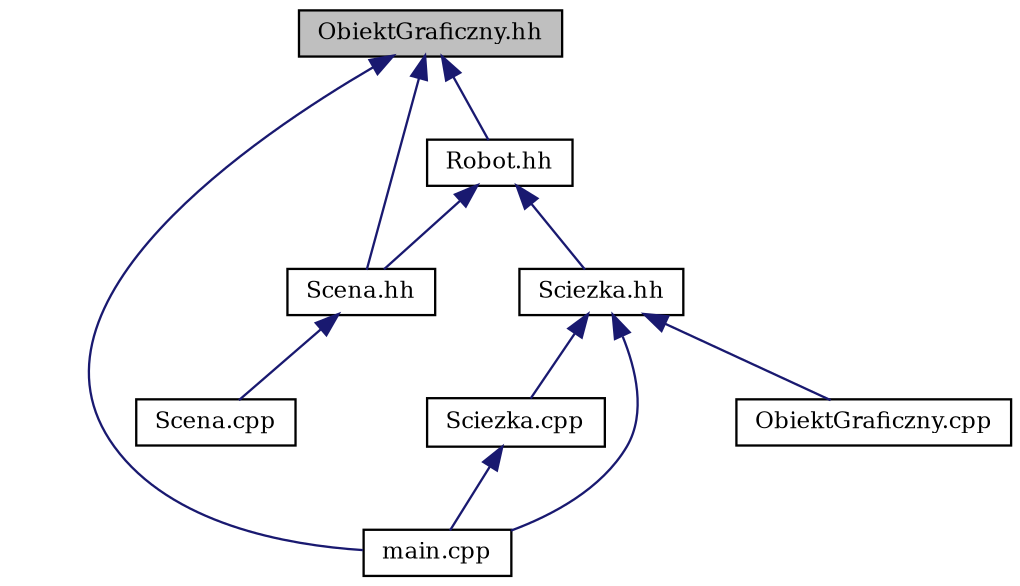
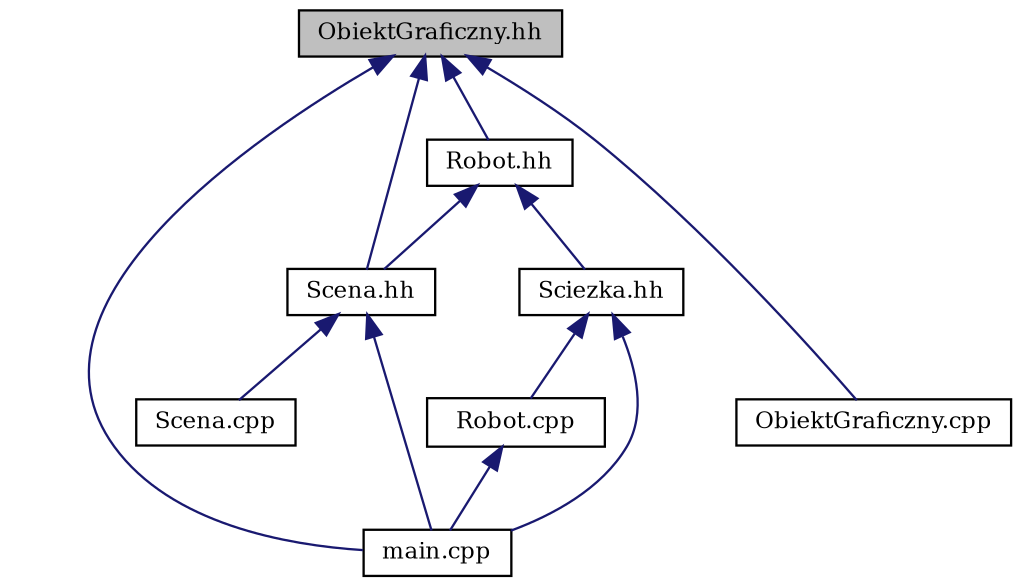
(748, 362) -> (684, 219)
(516, 422) -> (516, 422)
none -> (403, 434)
